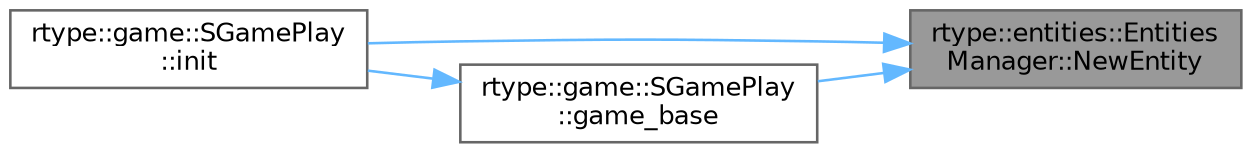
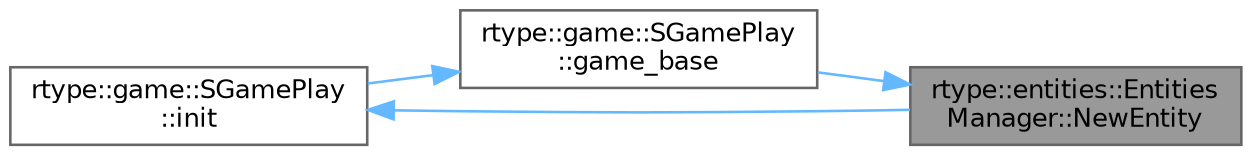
(626, 40) -> (652, 112)
